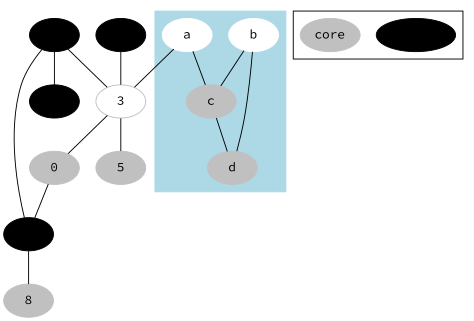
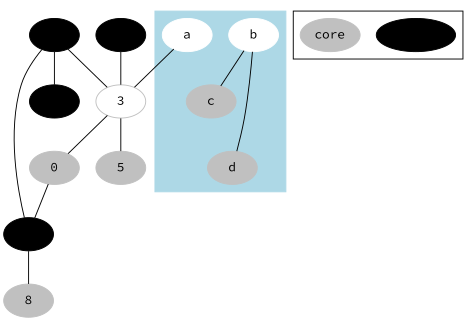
(199, 68) -> none
(222, 135) -> none
